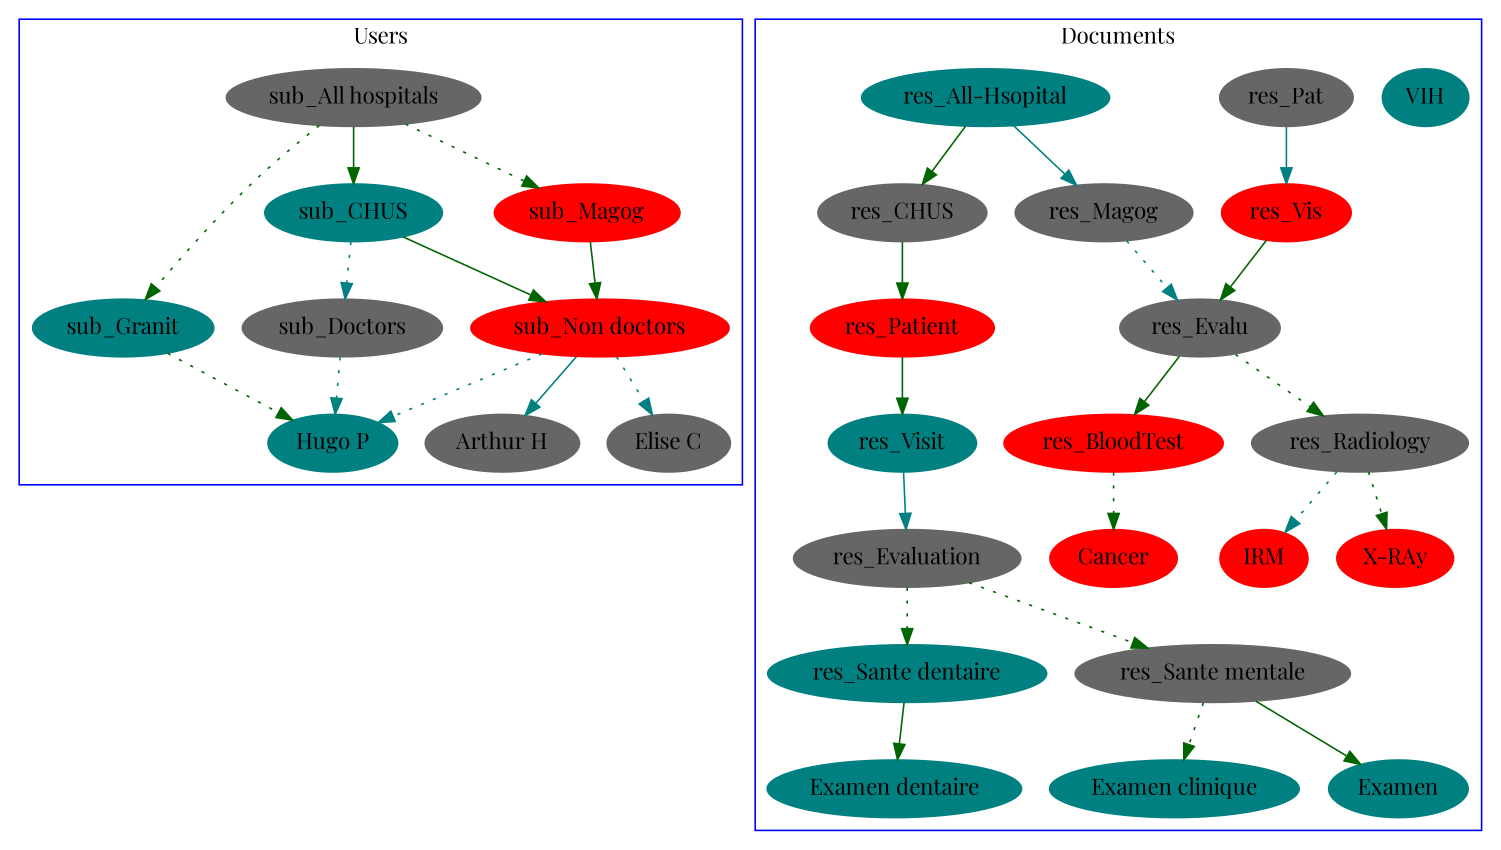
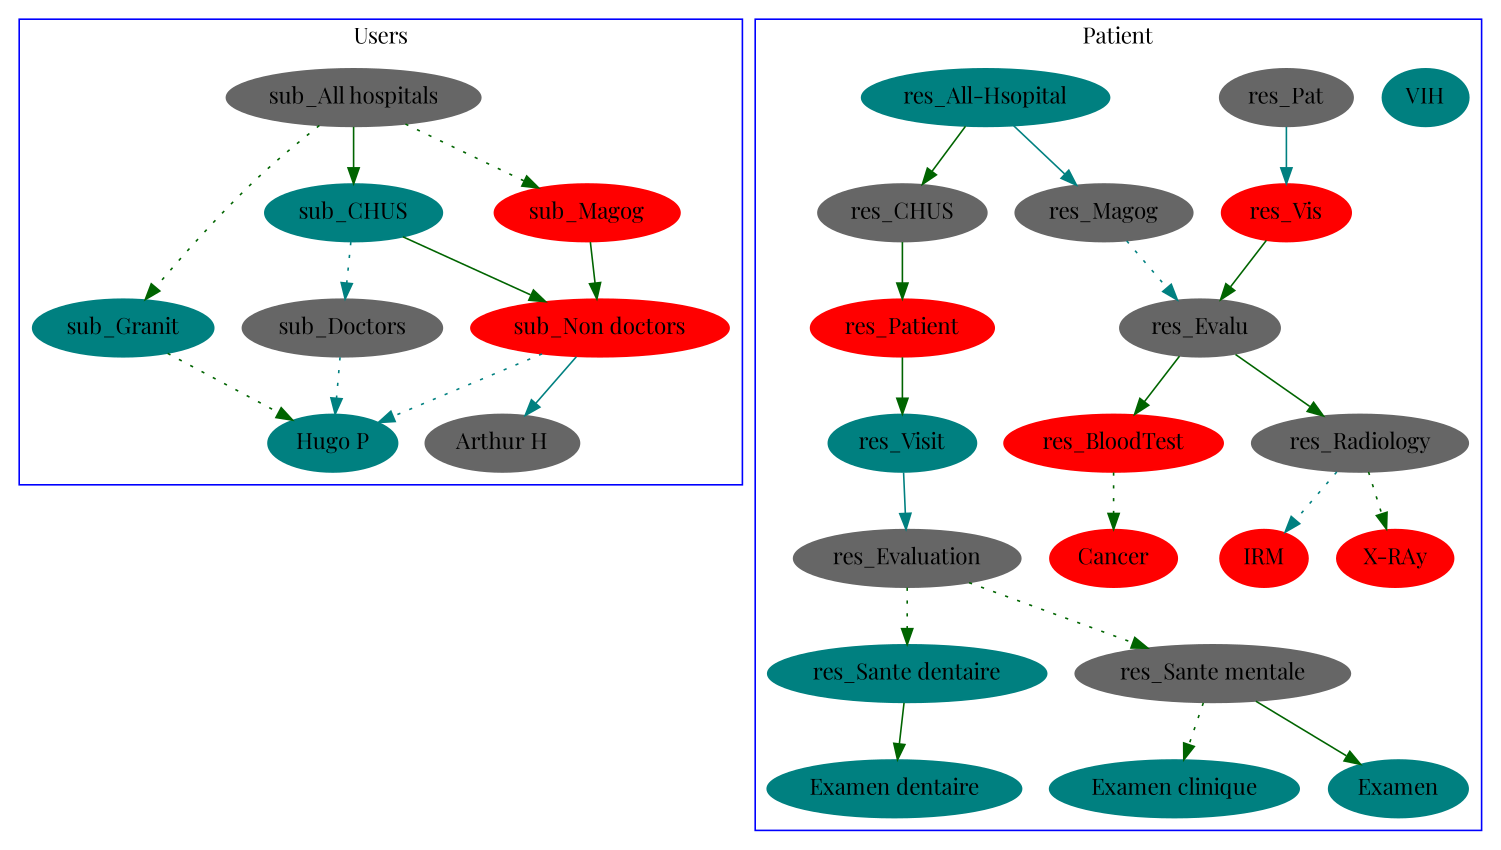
(1118, 38) -> (1118, 38)
(1273, 380) -> (1273, 380)
(669, 443) -> none
